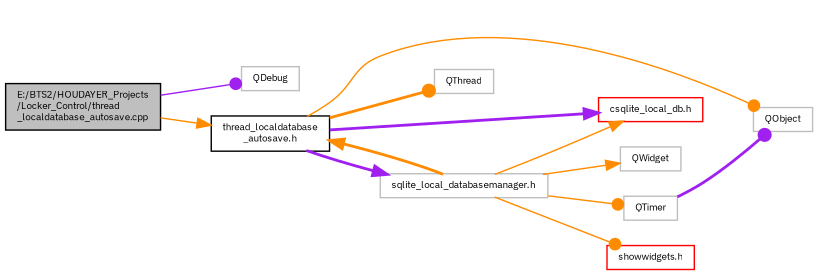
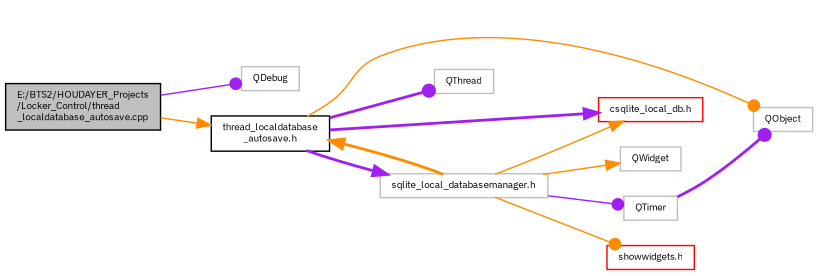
(376, 105) -> (376, 105)
(580, 200) -> (580, 200)
